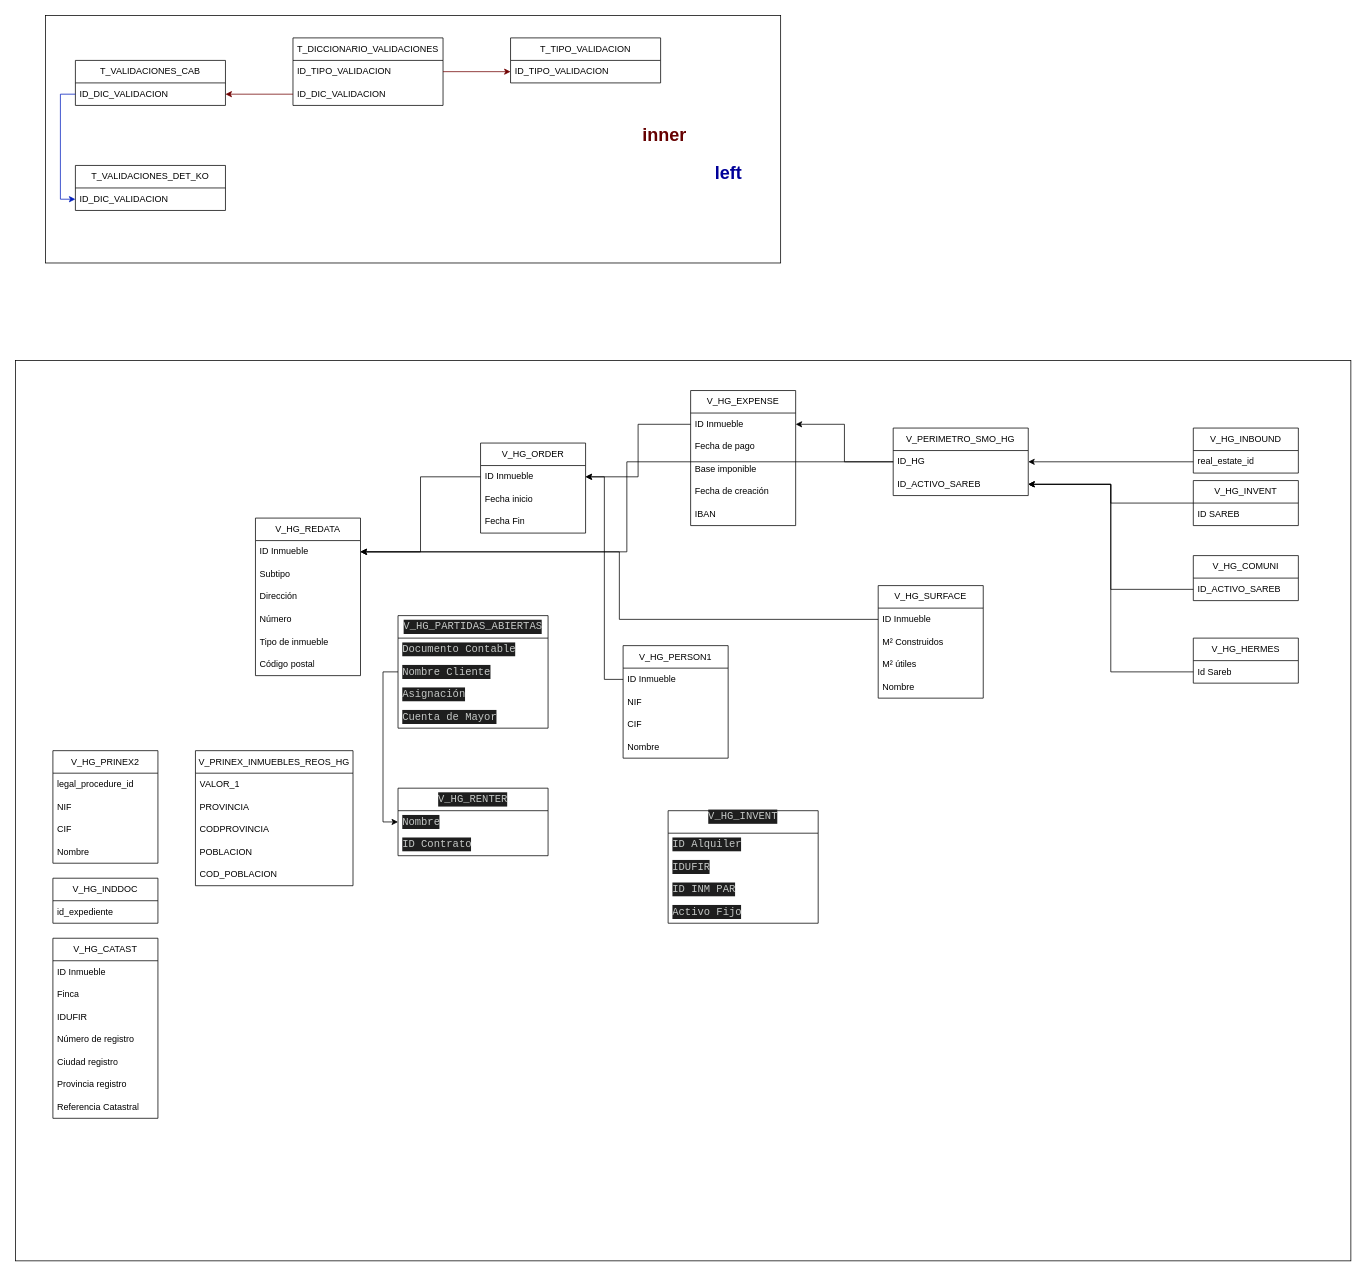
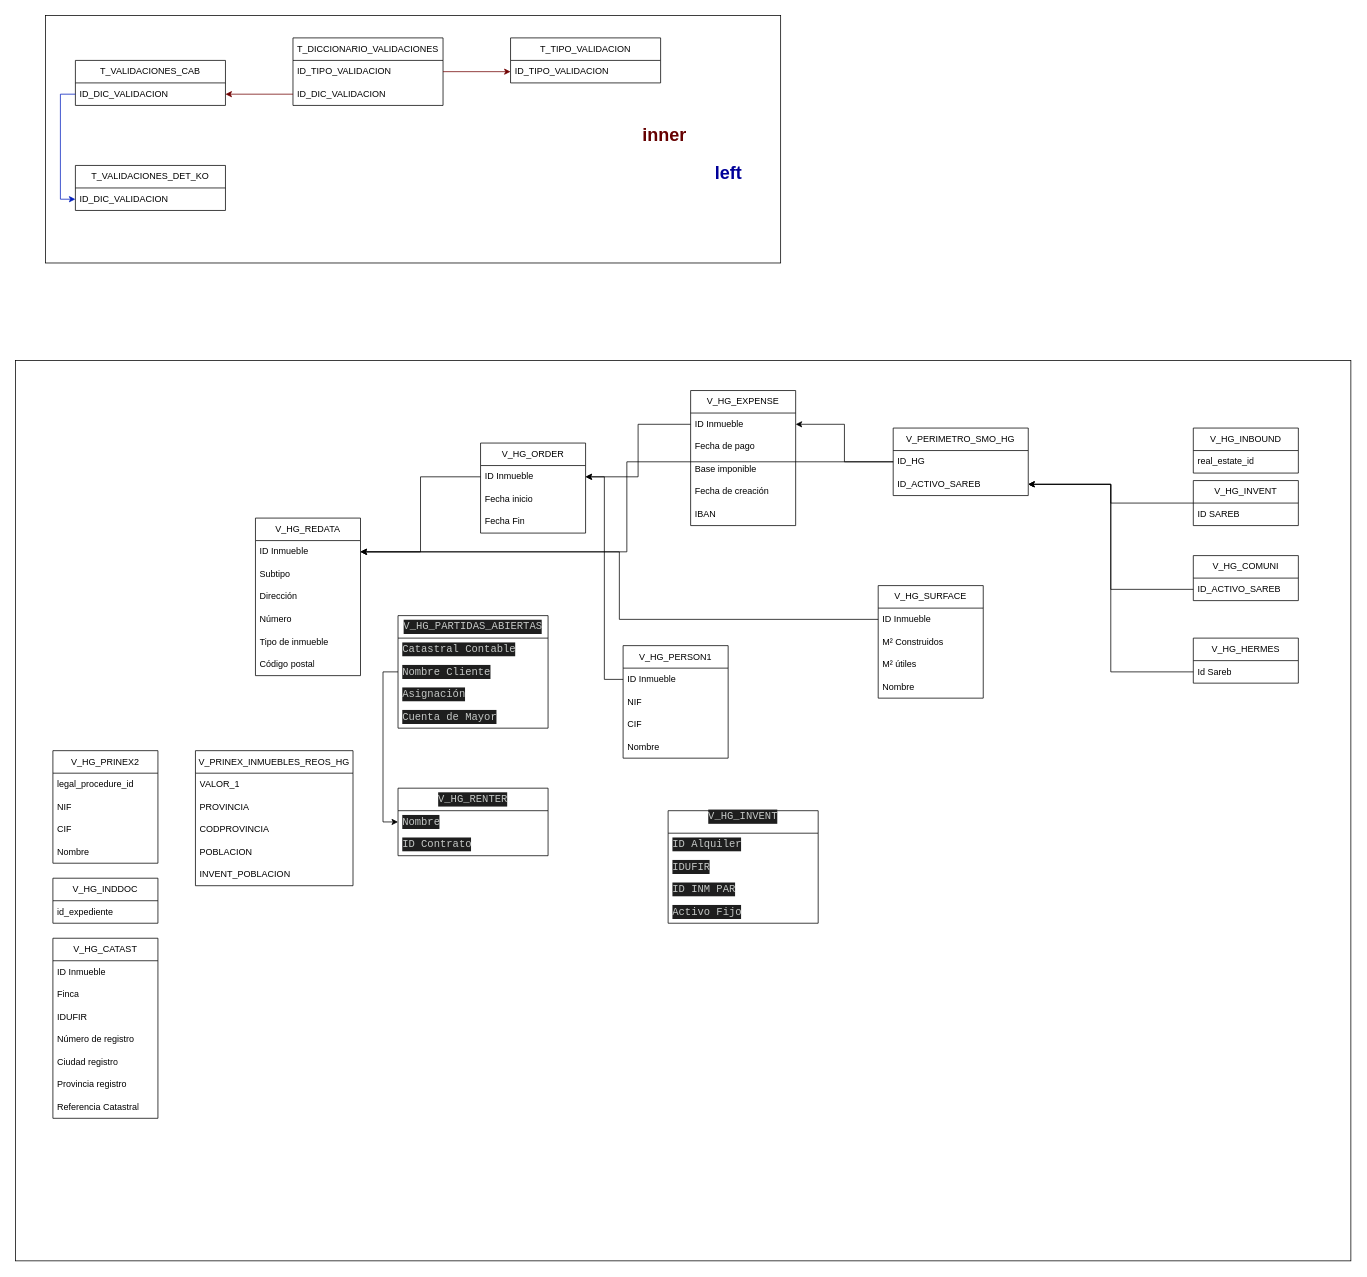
(1112, 462) -> none
(445, 649) -> (444, 649)
(233, 874) -> (240, 874)
